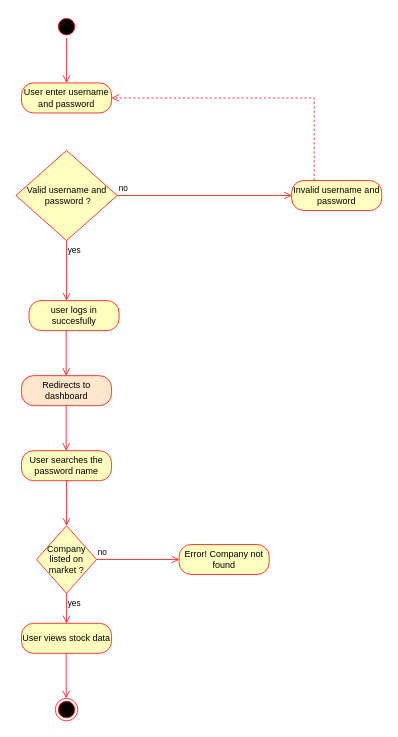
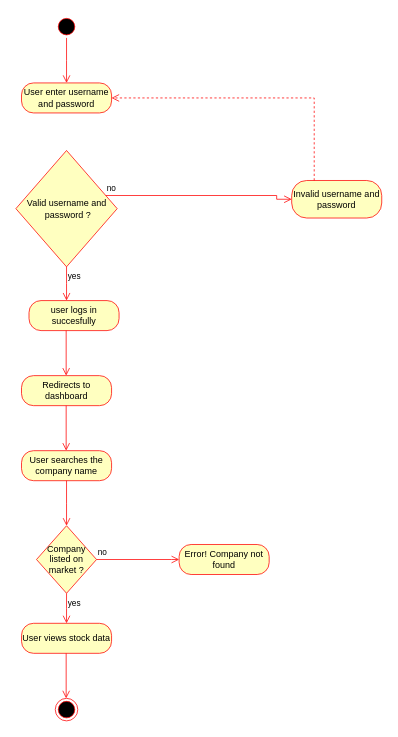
(66, 195) -> (66, 209)
(336, 195) -> (336, 199)
(66, 390) -> (66, 390)
(66, 465) -> (66, 465)
